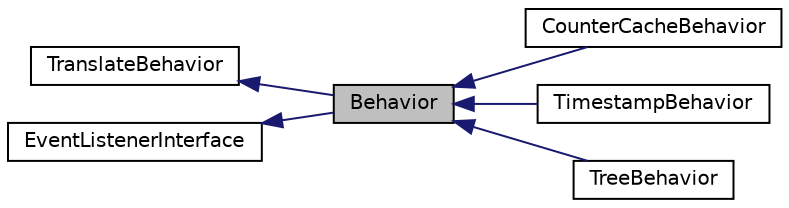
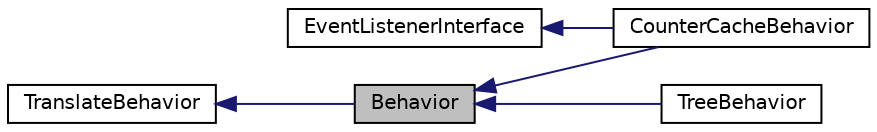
(654, 104) -> none
(308, 116) -> (588, 28)
